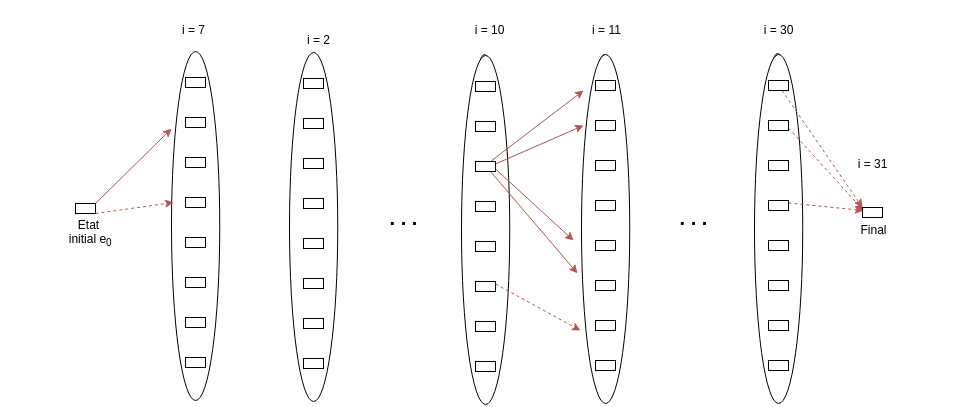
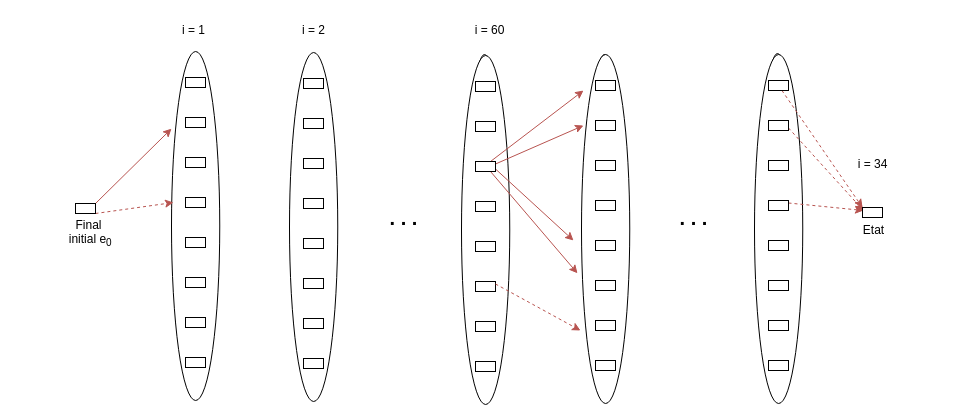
(194, 31) -> (194, 31)
(490, 31) -> (490, 31)
(606, 31) -> none
(779, 31) -> none
(319, 41) -> (314, 31)
(873, 165) -> (873, 165)
(874, 231) -> (874, 231)
(89, 234) -> (89, 234)
